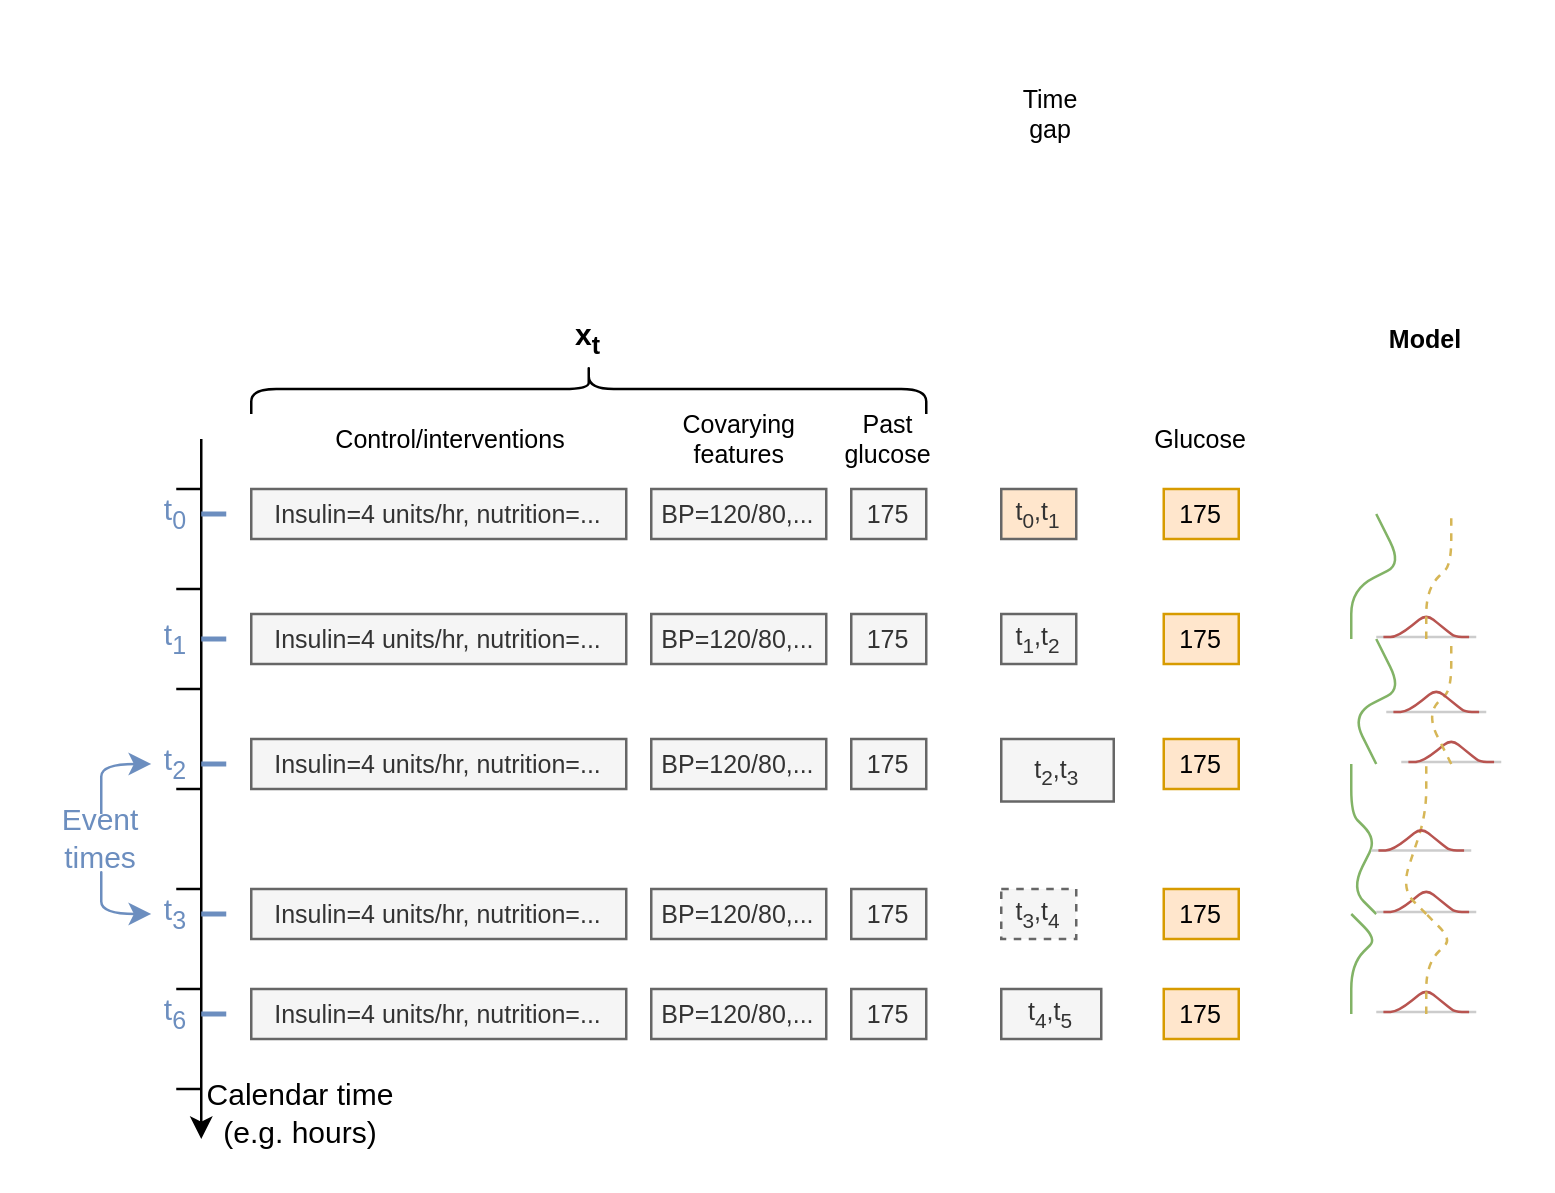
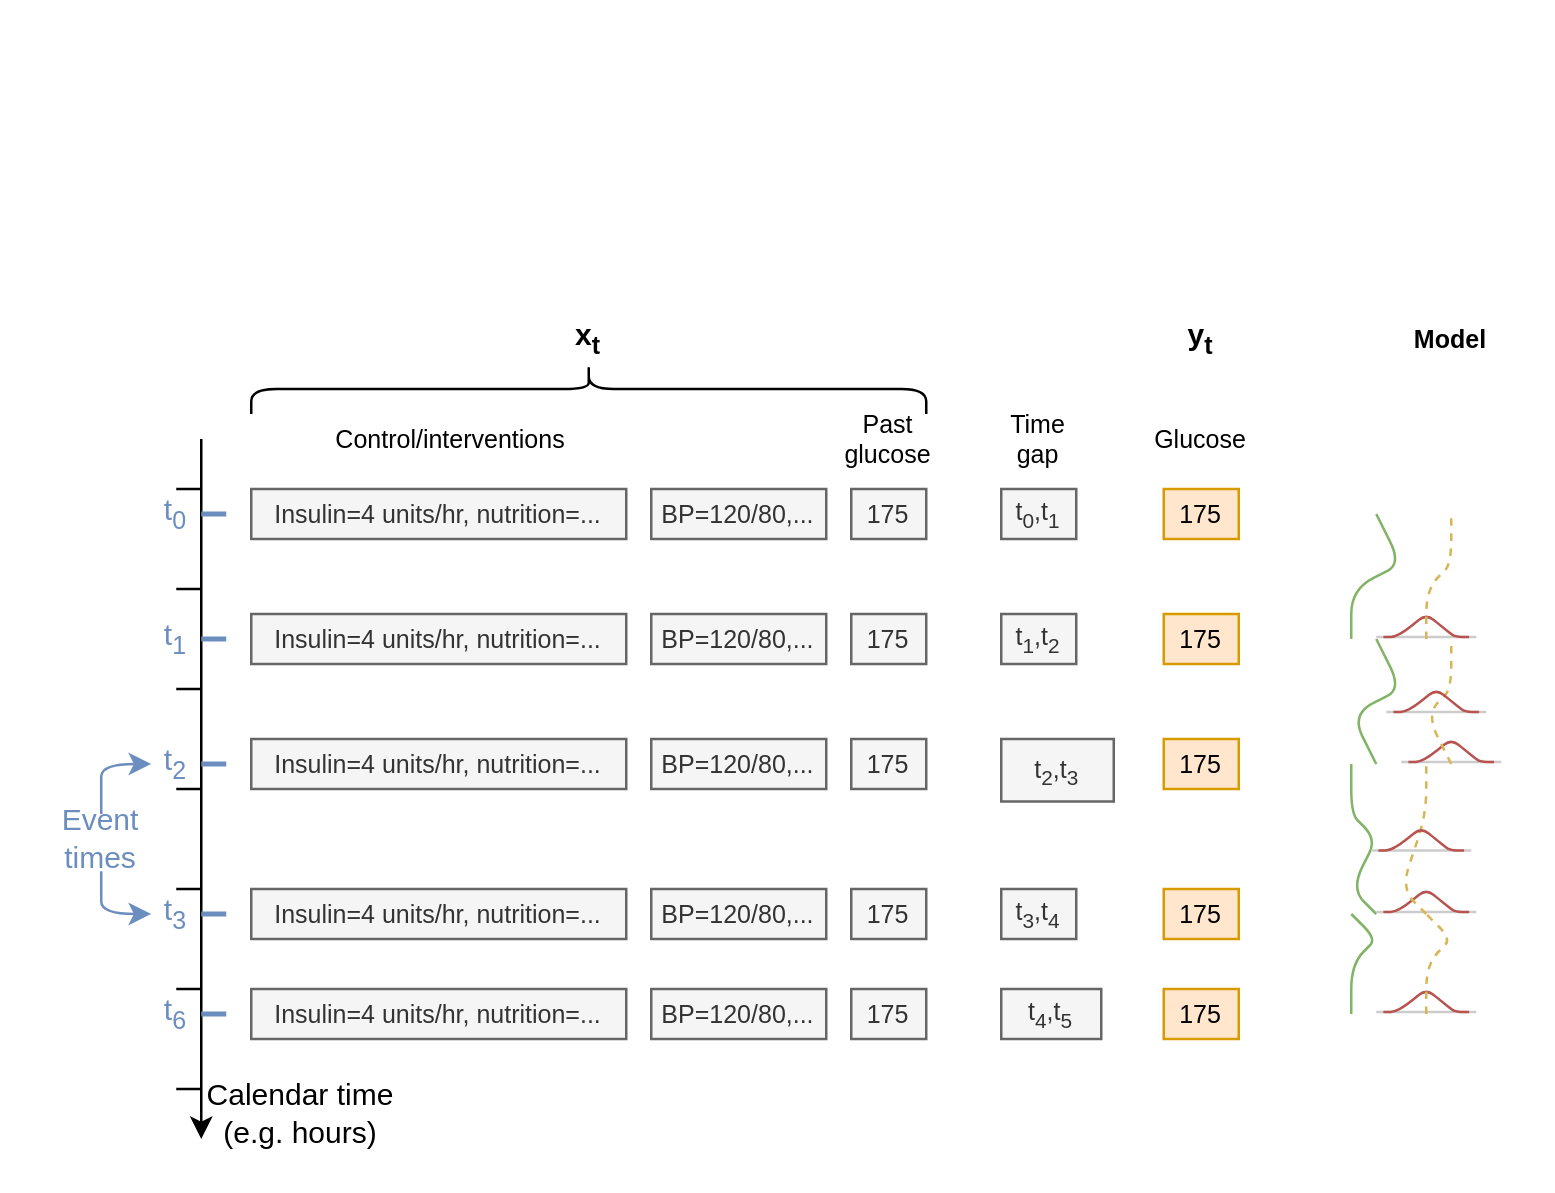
(1051, 114) -> (1039, 439)
none -> (1201, 339)
(1426, 339) -> (1451, 339)
(739, 439) -> none
(1039, 514) -> (1039, 514)
(1039, 914) -> (1039, 914)
